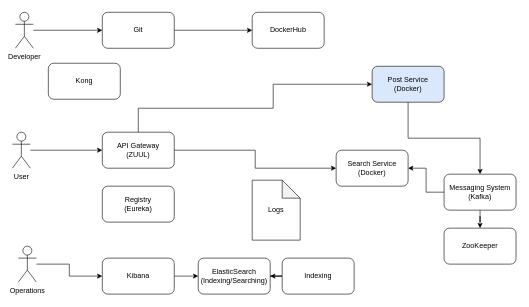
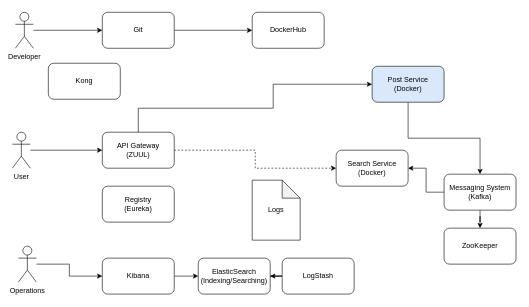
(255, 157) -> (255, 157)
(318, 276) -> (318, 276)
